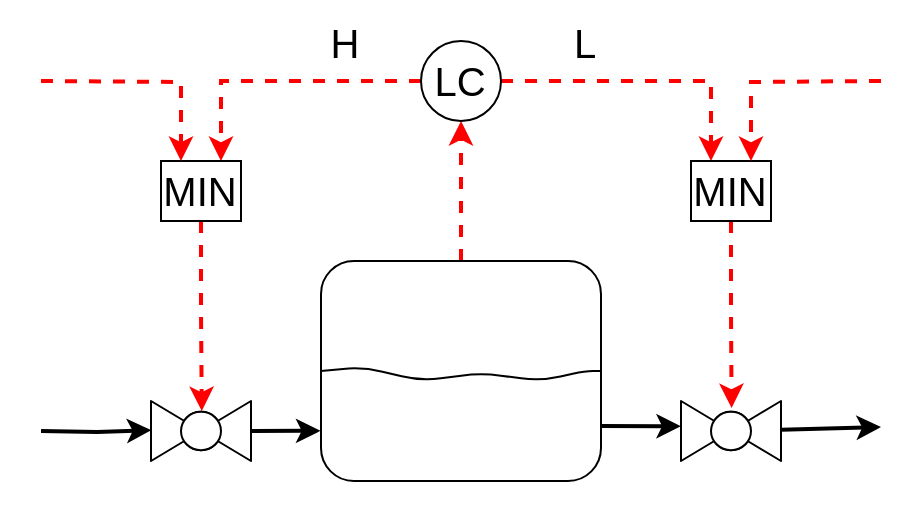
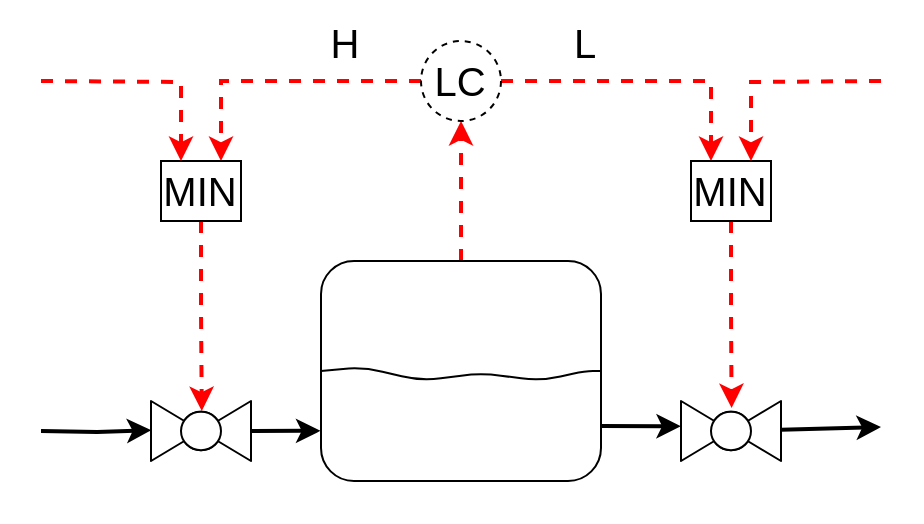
(461, 81) -> (461, 81)
